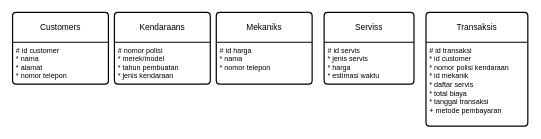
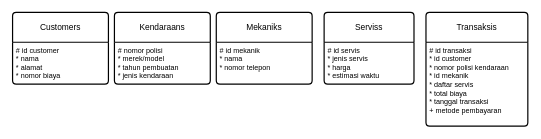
(247, 59) -> (247, 59)
(43, 64) -> (39, 64)
